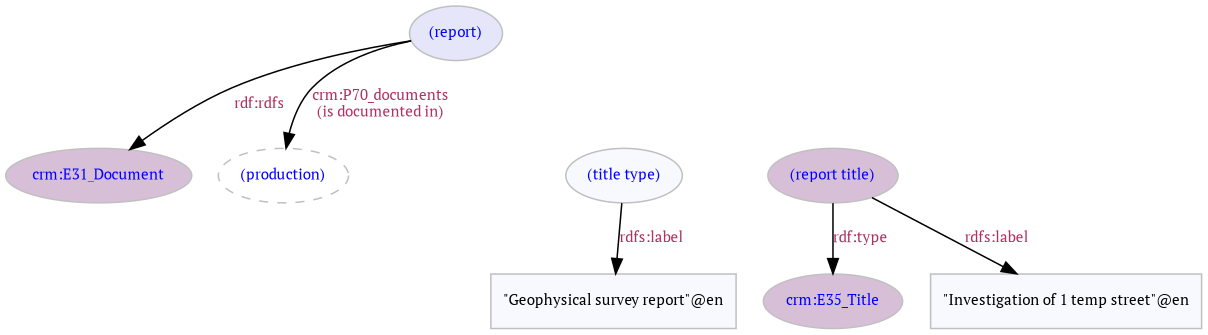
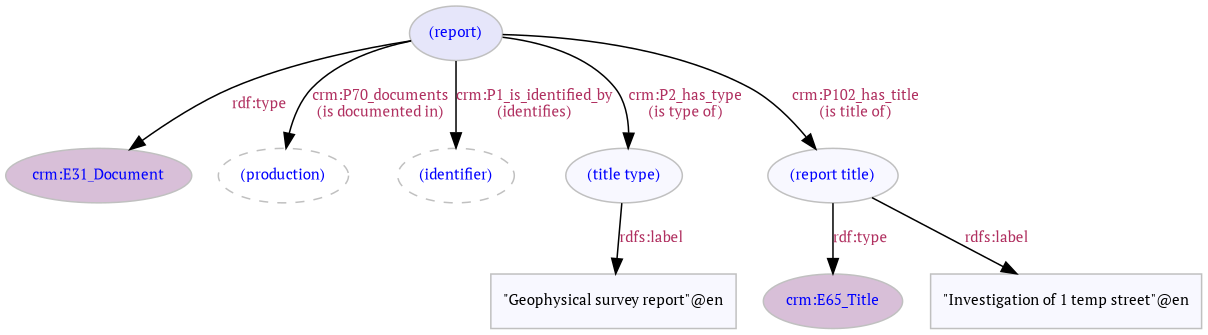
none -> (666, 56)
none -> (585, 63)
(260, 104) -> (260, 104)
none -> (456, 176)
(833, 176) -> (833, 176)
(833, 301) -> (833, 301)
